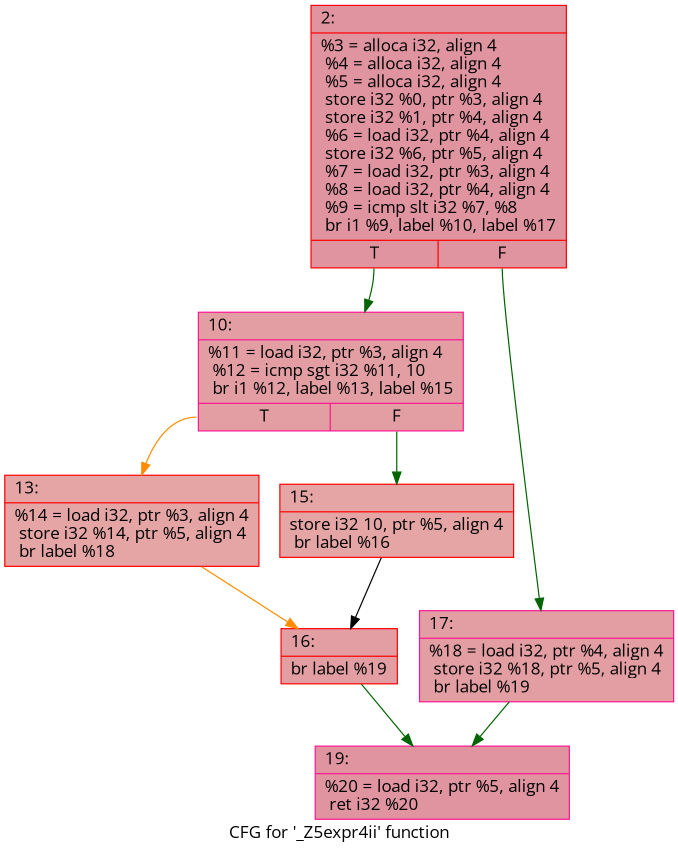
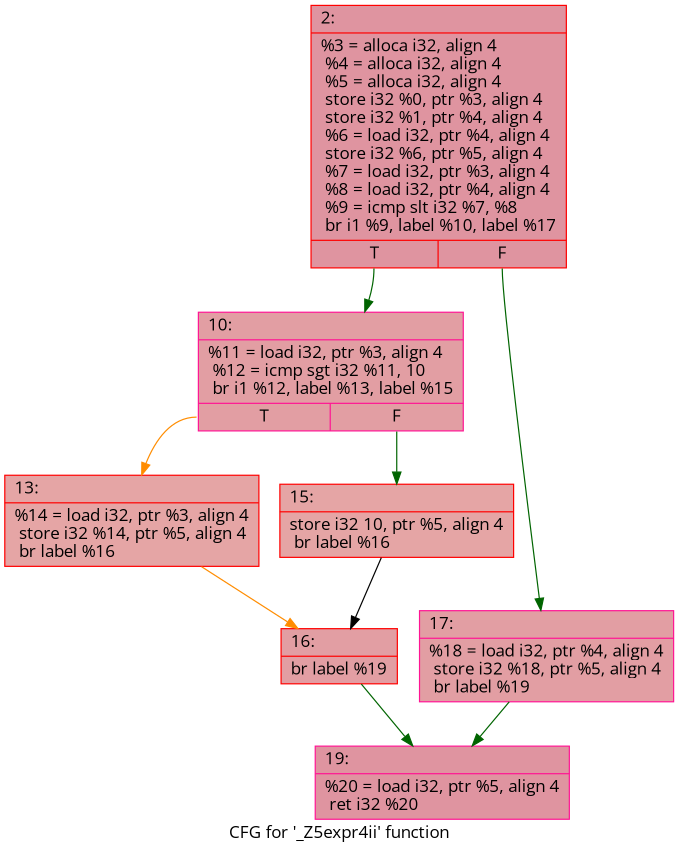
(65, 552) -> (65, 552)
